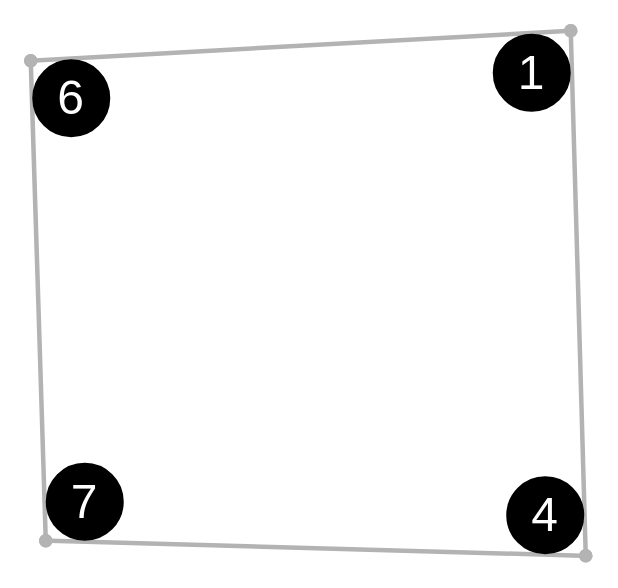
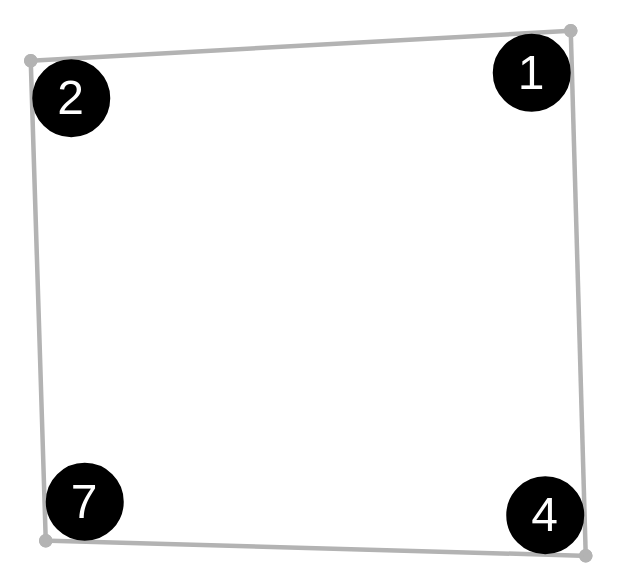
(71, 98) -> (71, 98)
